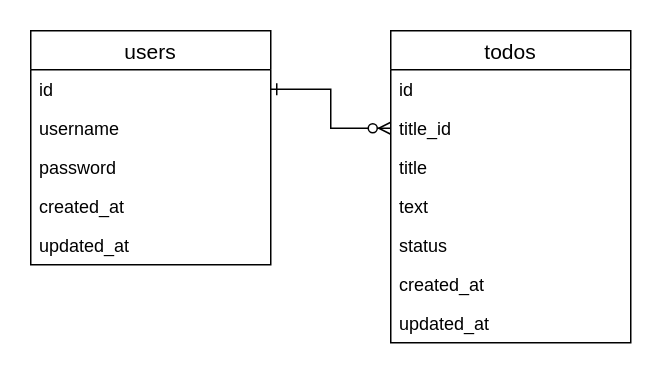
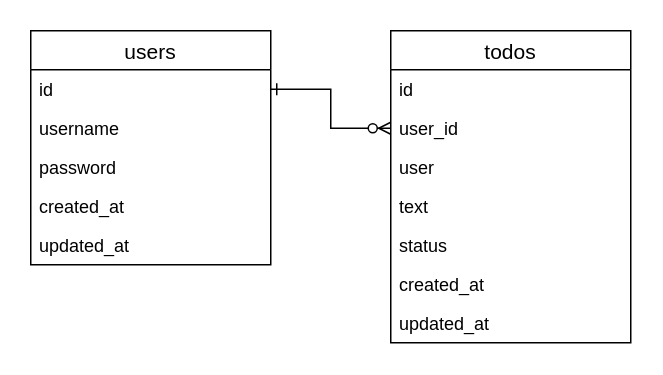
(432, 129) -> (432, 129)
(420, 168) -> (419, 168)
